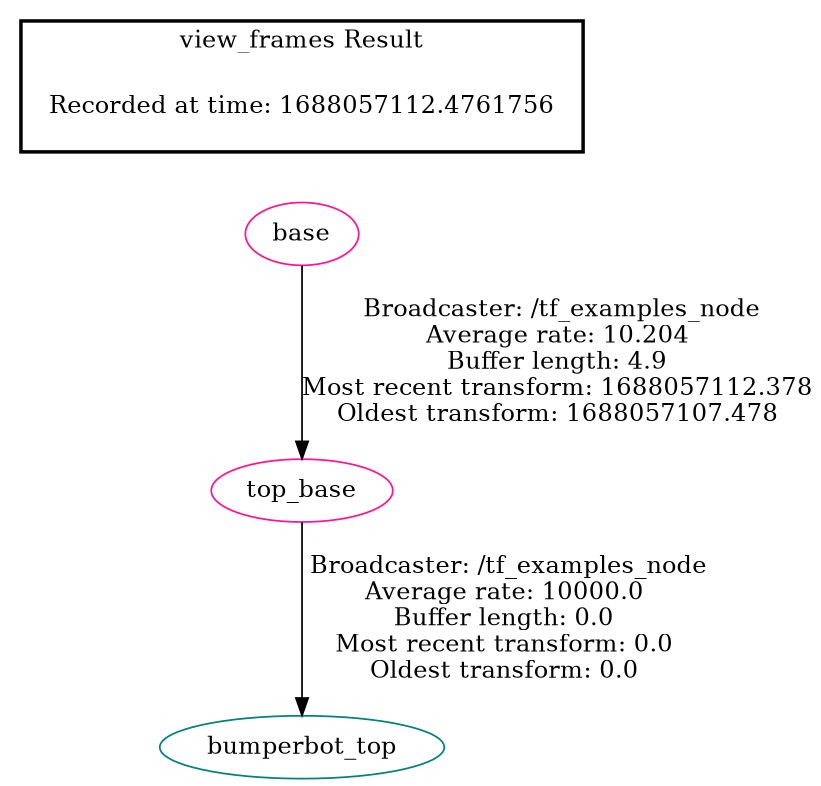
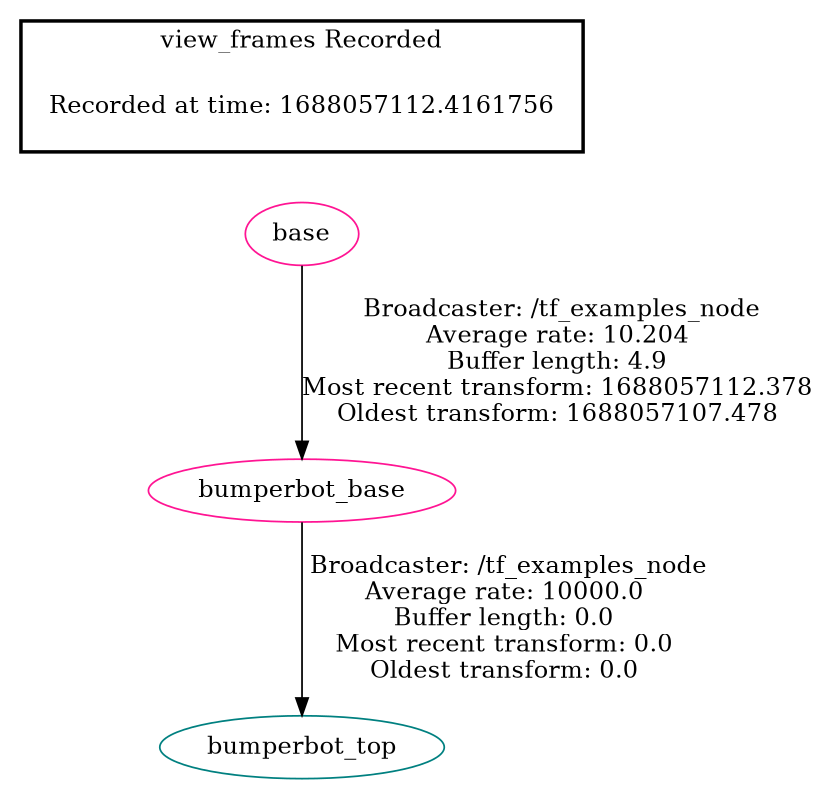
(302, 41) -> (302, 41)
(302, 106) -> (302, 106)
(302, 491) -> (302, 491)
